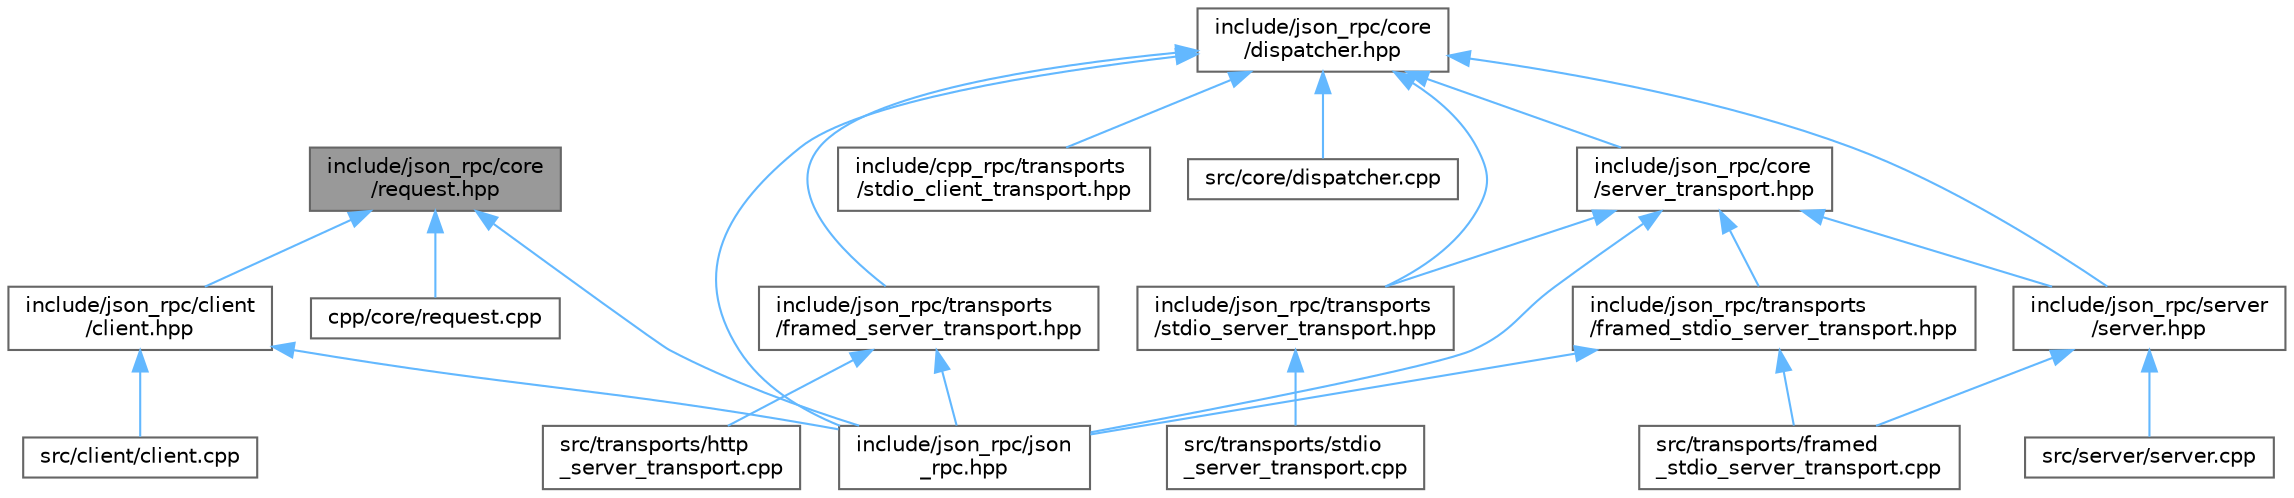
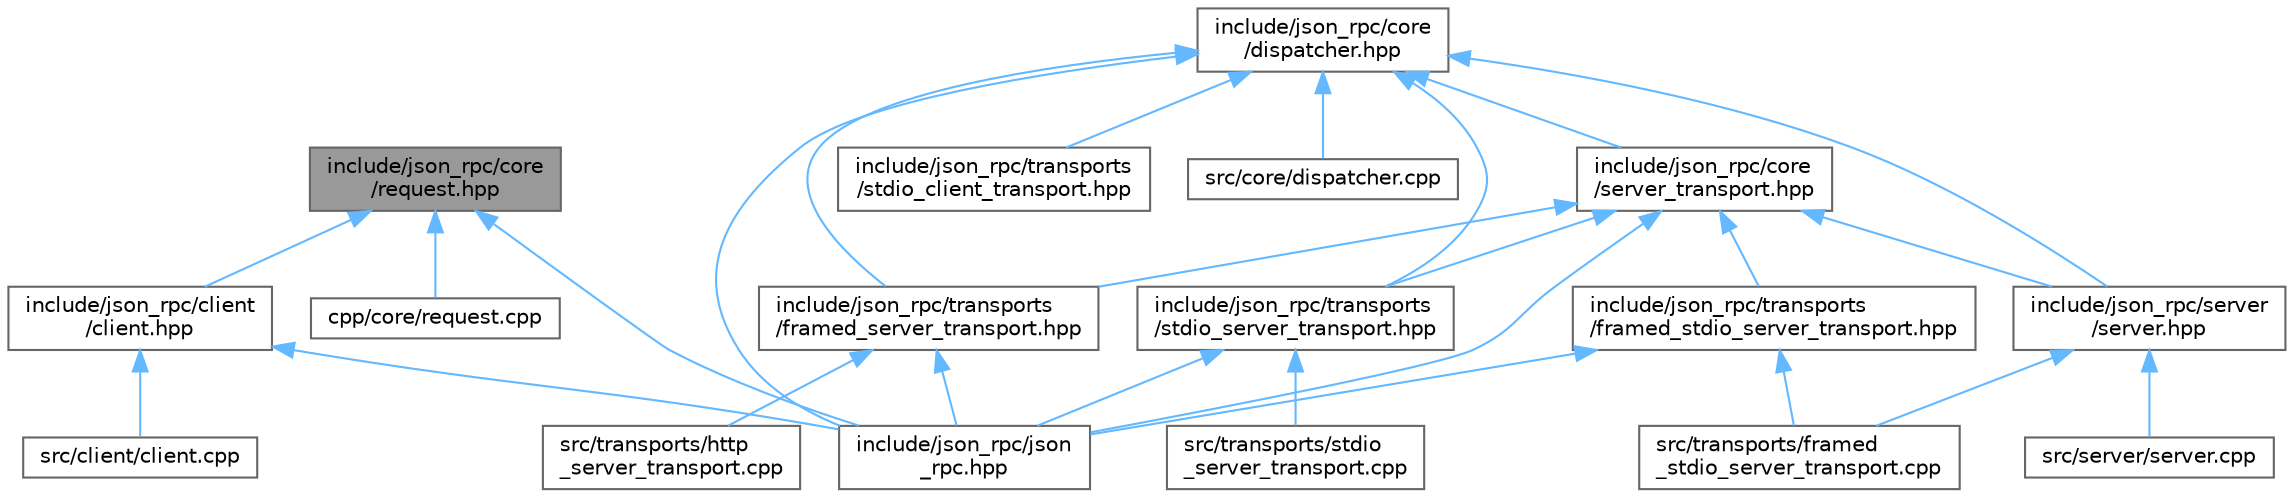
(994, 179) -> (994, 179)
none -> (1327, 247)
none -> (1120, 392)
